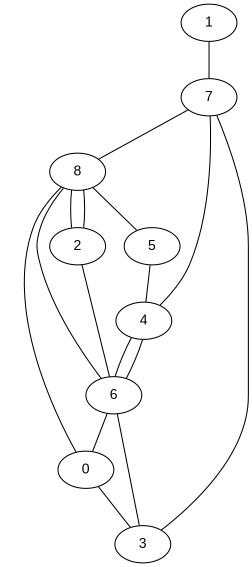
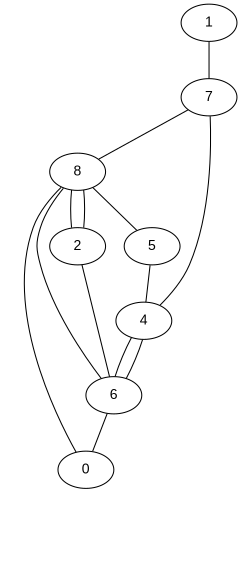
(143, 544) -> none
